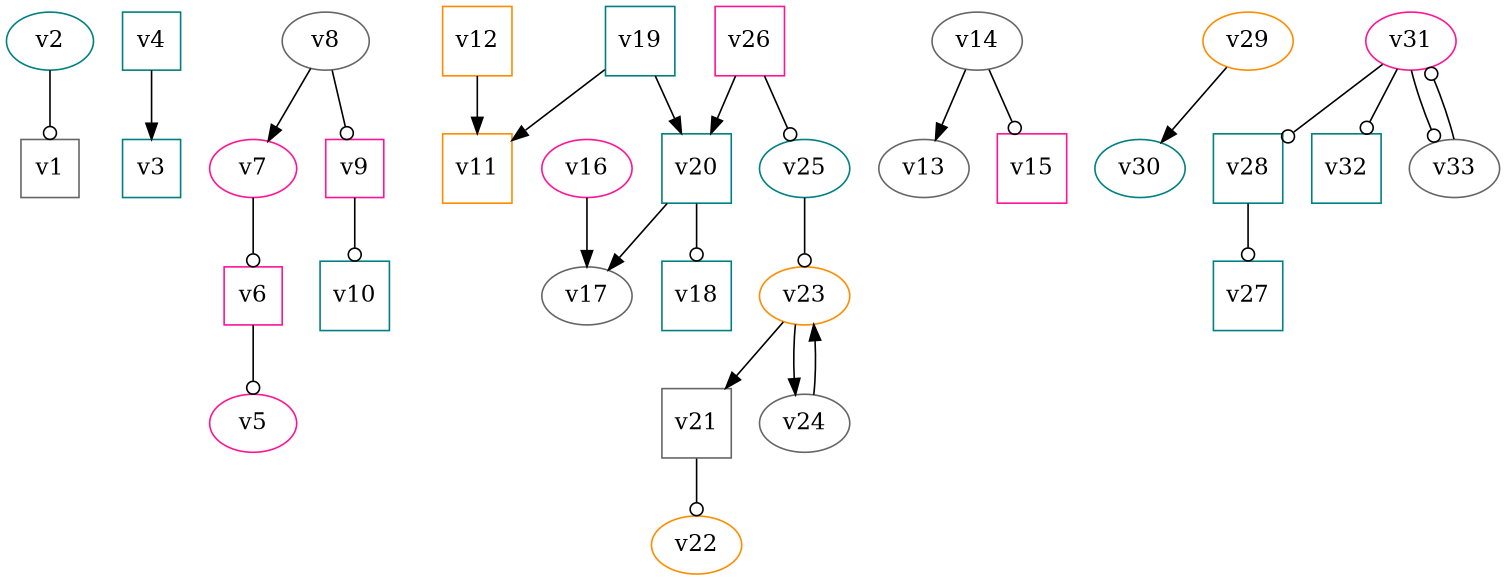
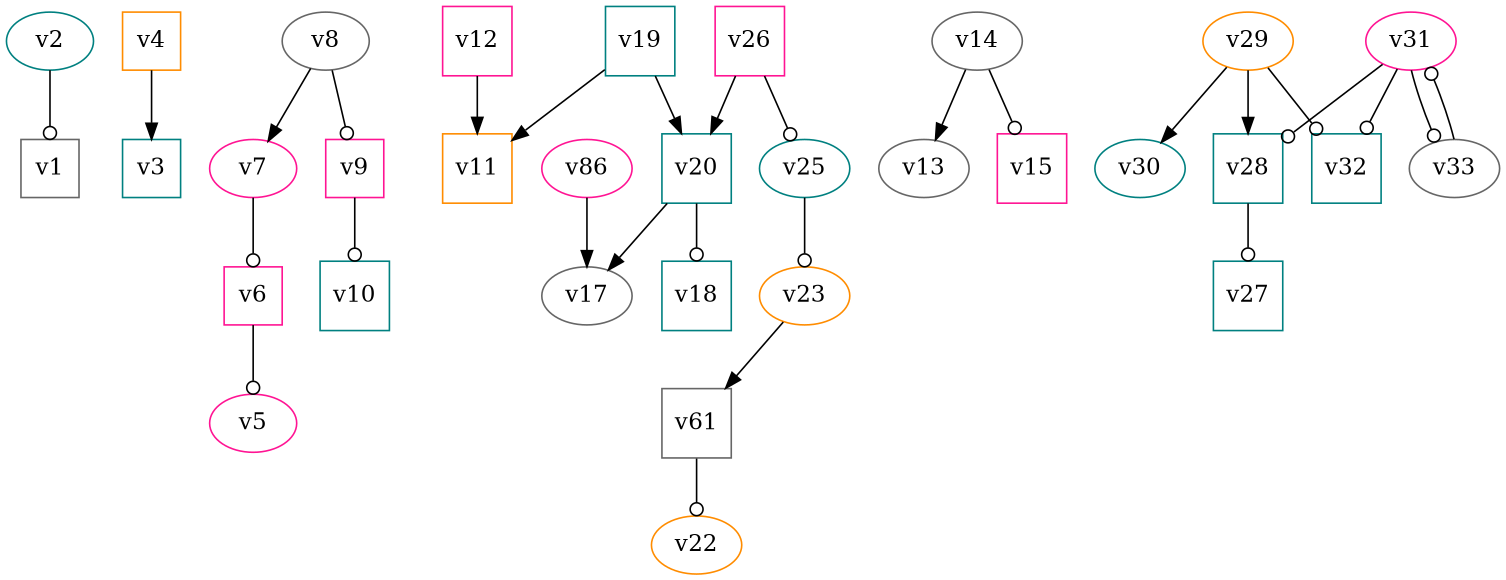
(152, 41) -> (152, 41)
(477, 41) -> (477, 41)
none -> (1248, 94)
none -> (1290, 96)
(587, 169) -> (587, 169)
(697, 423) -> (697, 423)
(805, 423) -> none
